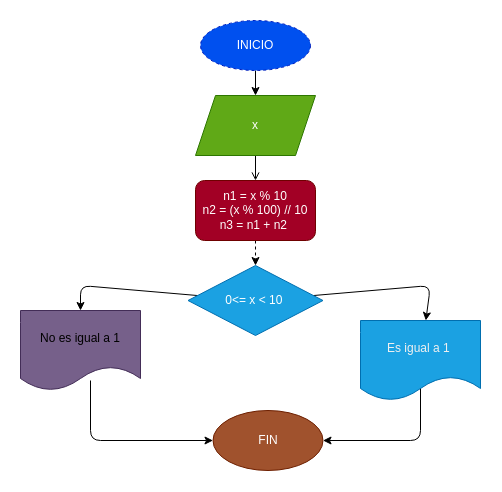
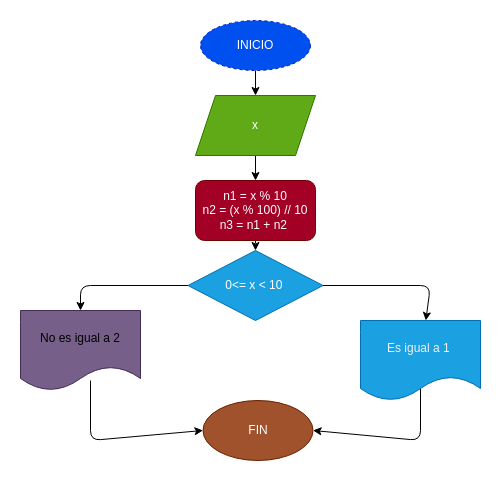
(256, 173) -> (256, 172)
(256, 301) -> (256, 286)
(81, 339) -> (81, 339)
(268, 441) -> (258, 431)
